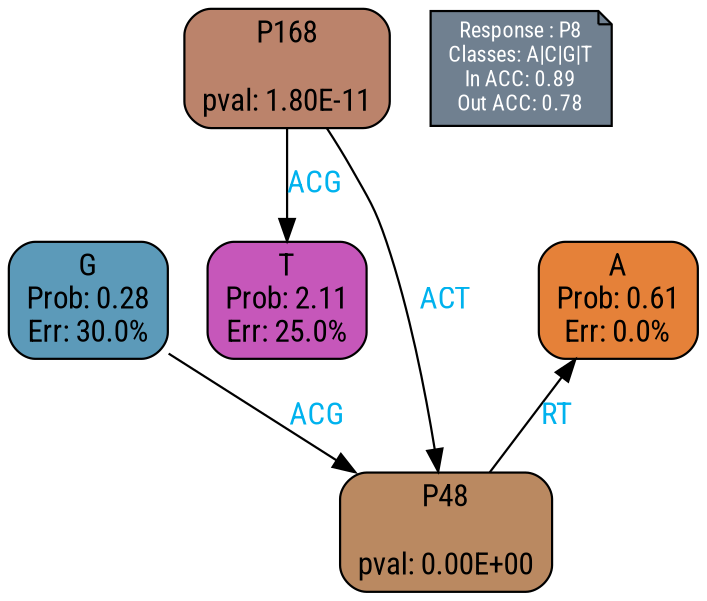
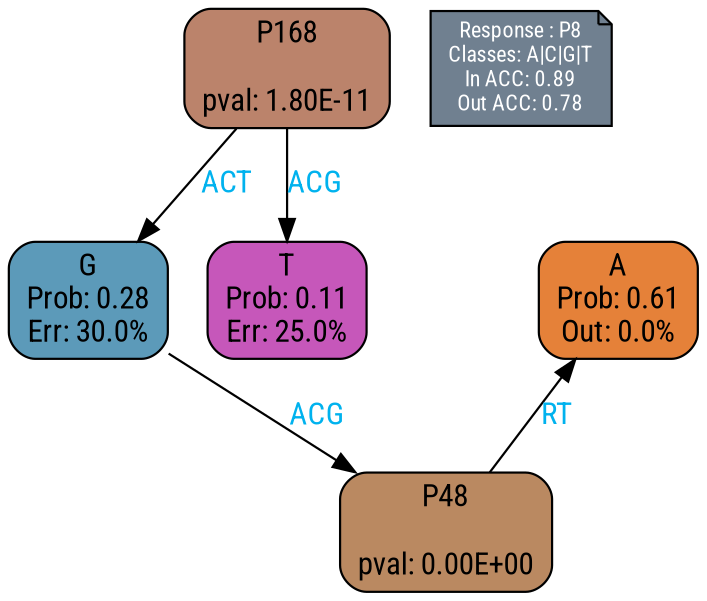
(399, 282) -> (195, 176)
(287, 300) -> (287, 300)
(618, 300) -> (618, 300)
